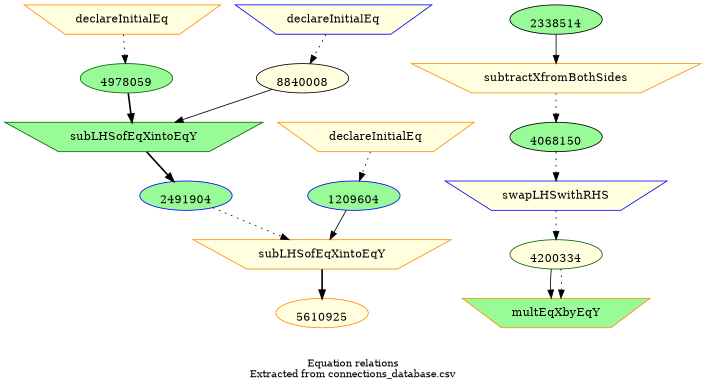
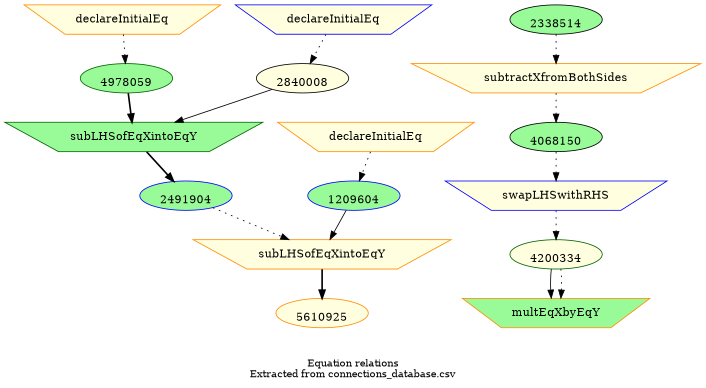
(556, 45) -> (556, 45)
(303, 78) -> (303, 78)
